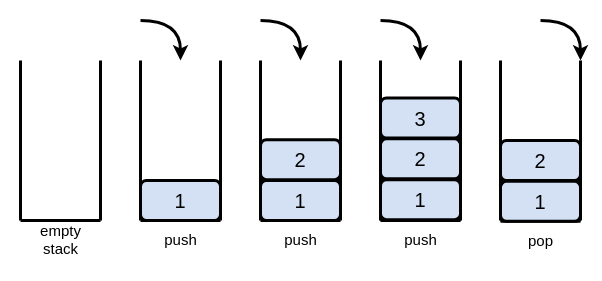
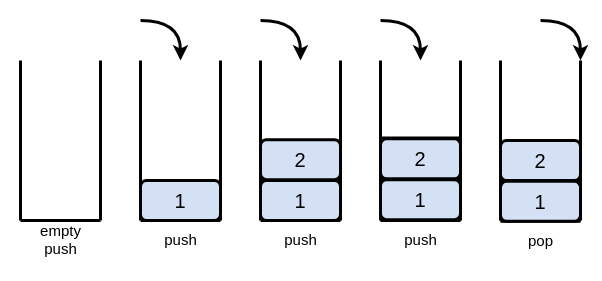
(421, 118) -> none
(61, 240) -> (61, 240)
